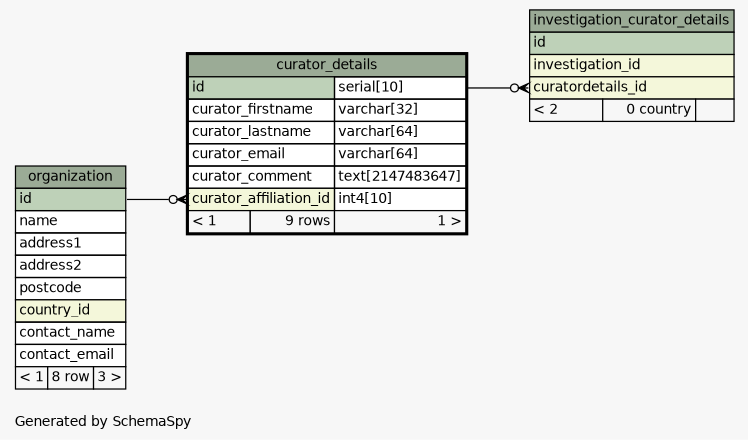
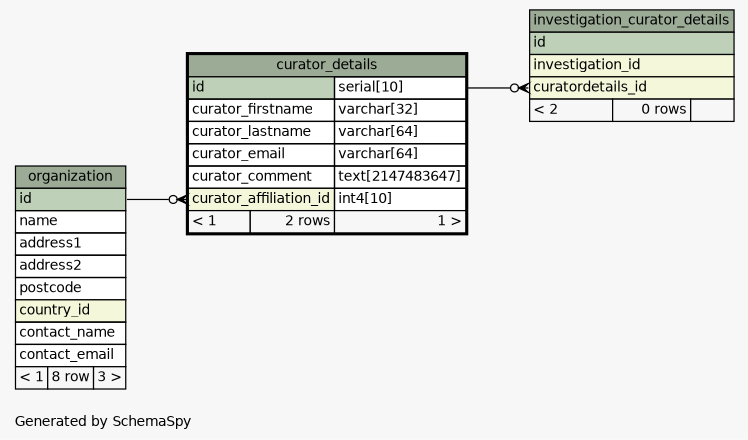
(659, 110) -> (664, 110)
(308, 221) -> (308, 221)
